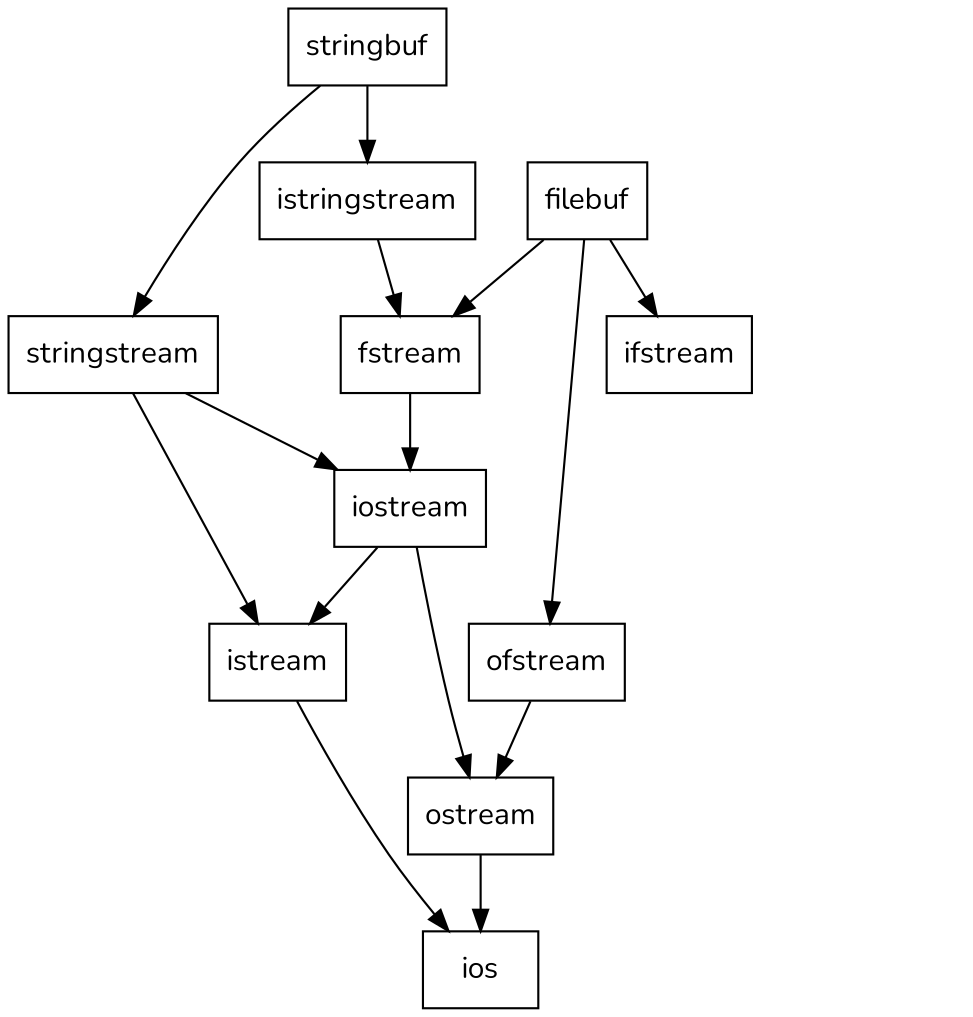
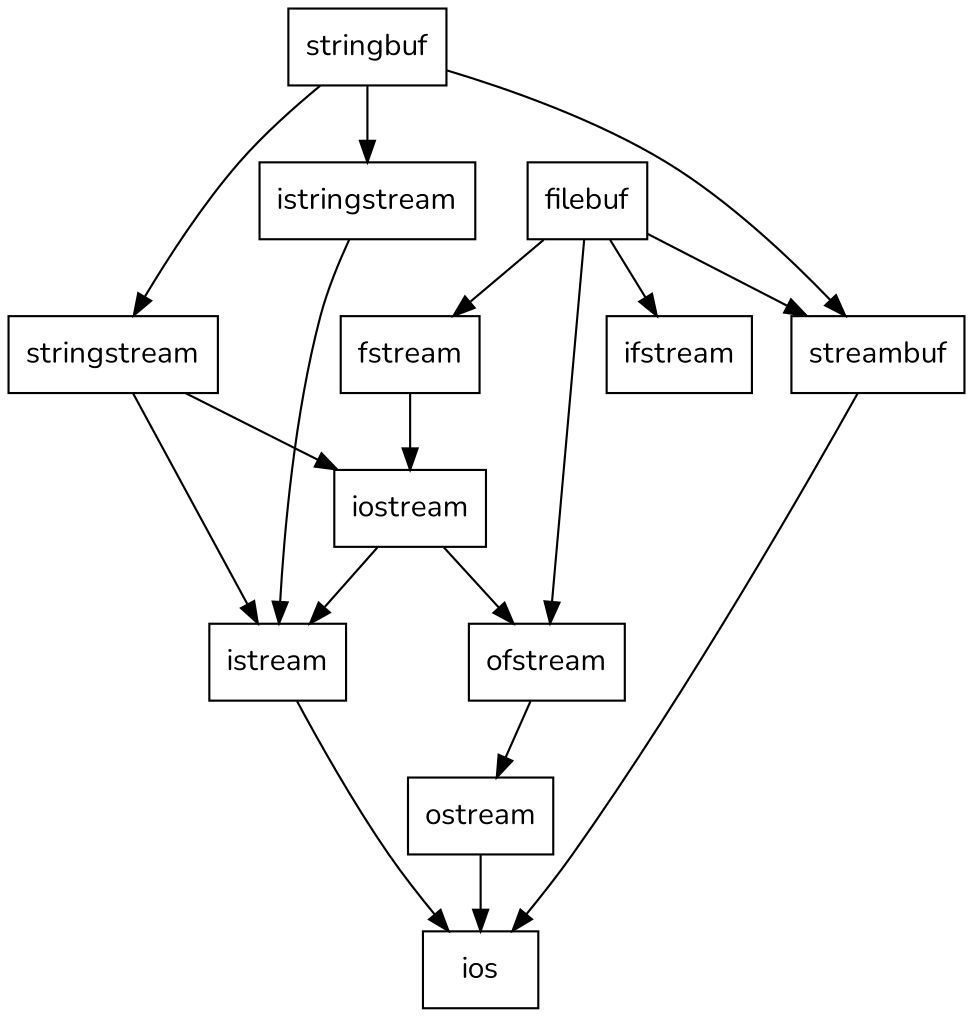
(386, 268) -> (300, 418)
none -> (878, 355)
(438, 653) -> (471, 578)
